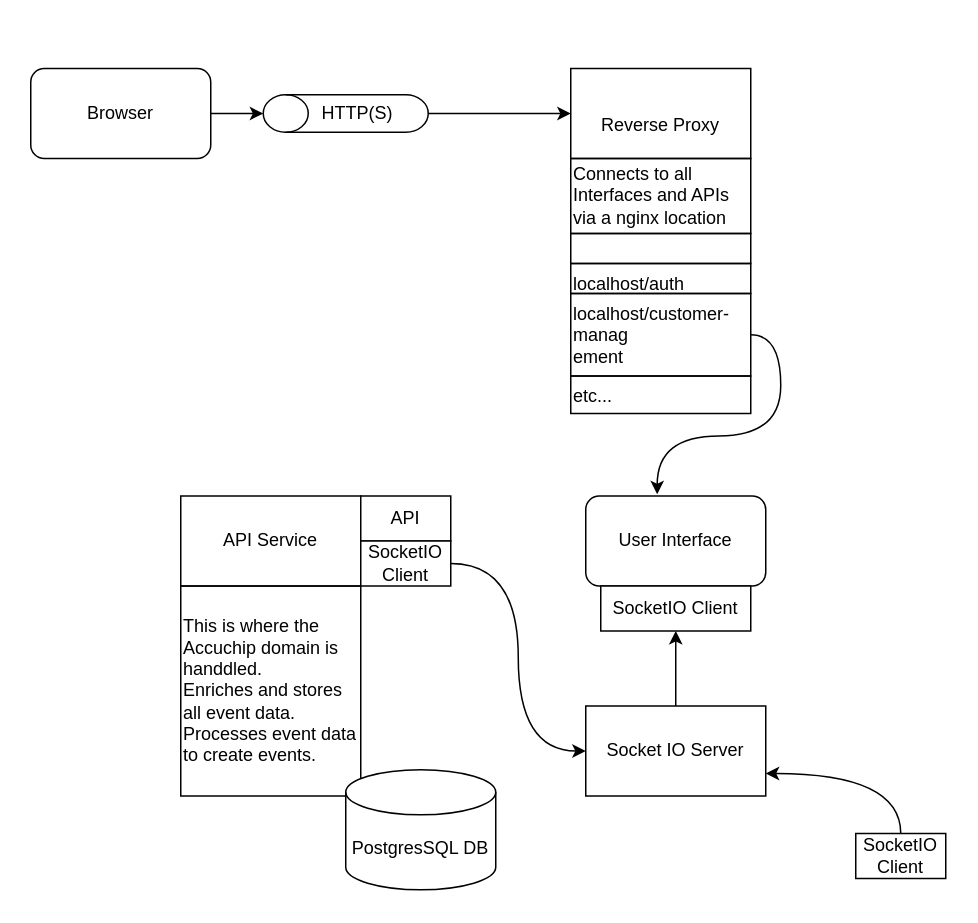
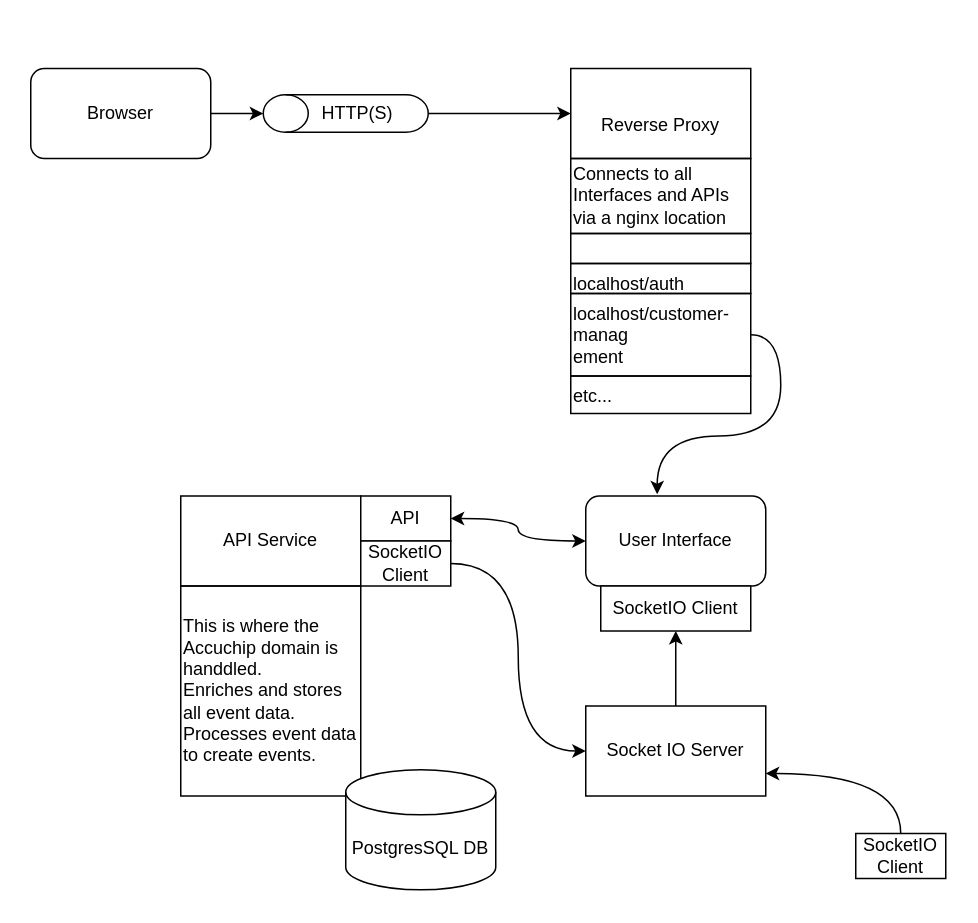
none -> (518, 530)
